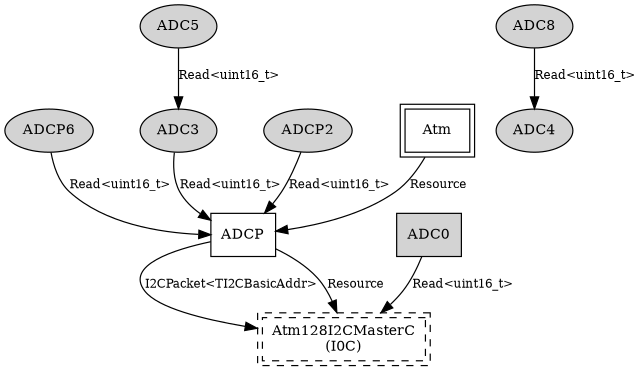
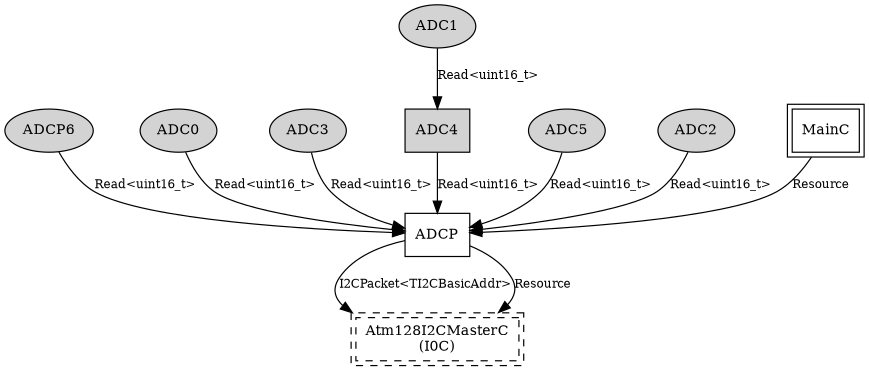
(535, 26) -> (437, 26)
(179, 72) -> (532, 199)
(308, 131) -> (696, 131)
(437, 131) -> (826, 131)
(535, 131) -> (437, 131)
none -> (437, 177)
(429, 235) -> (179, 131)
(409, 282) -> (278, 213)
